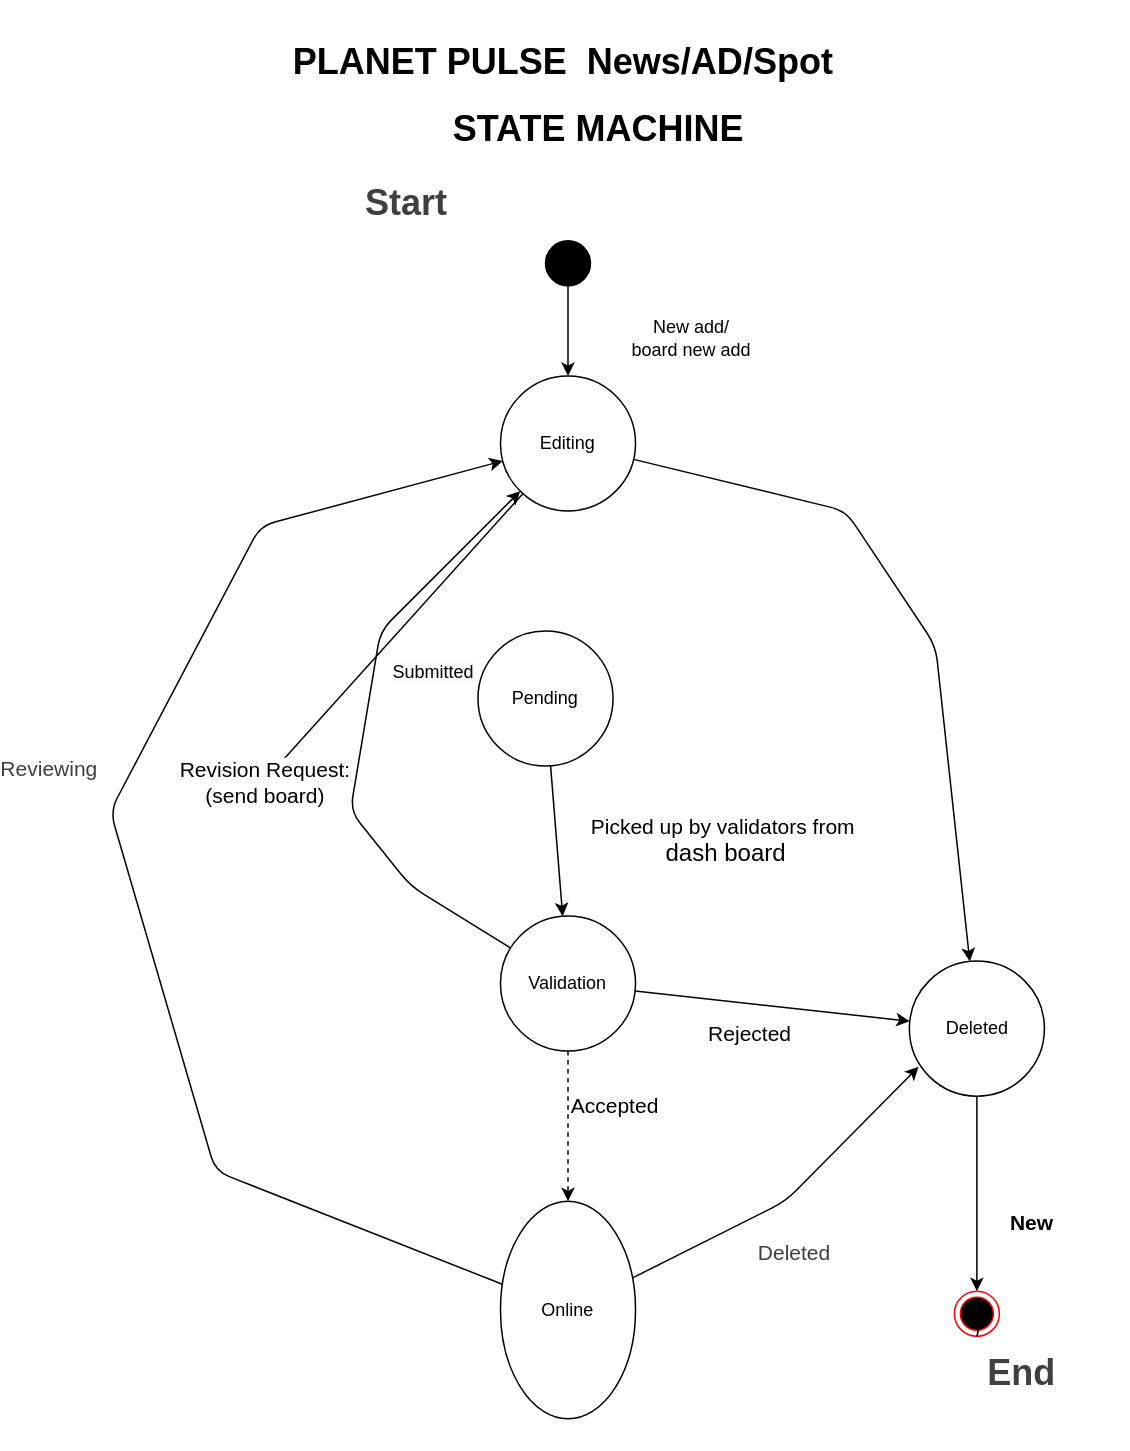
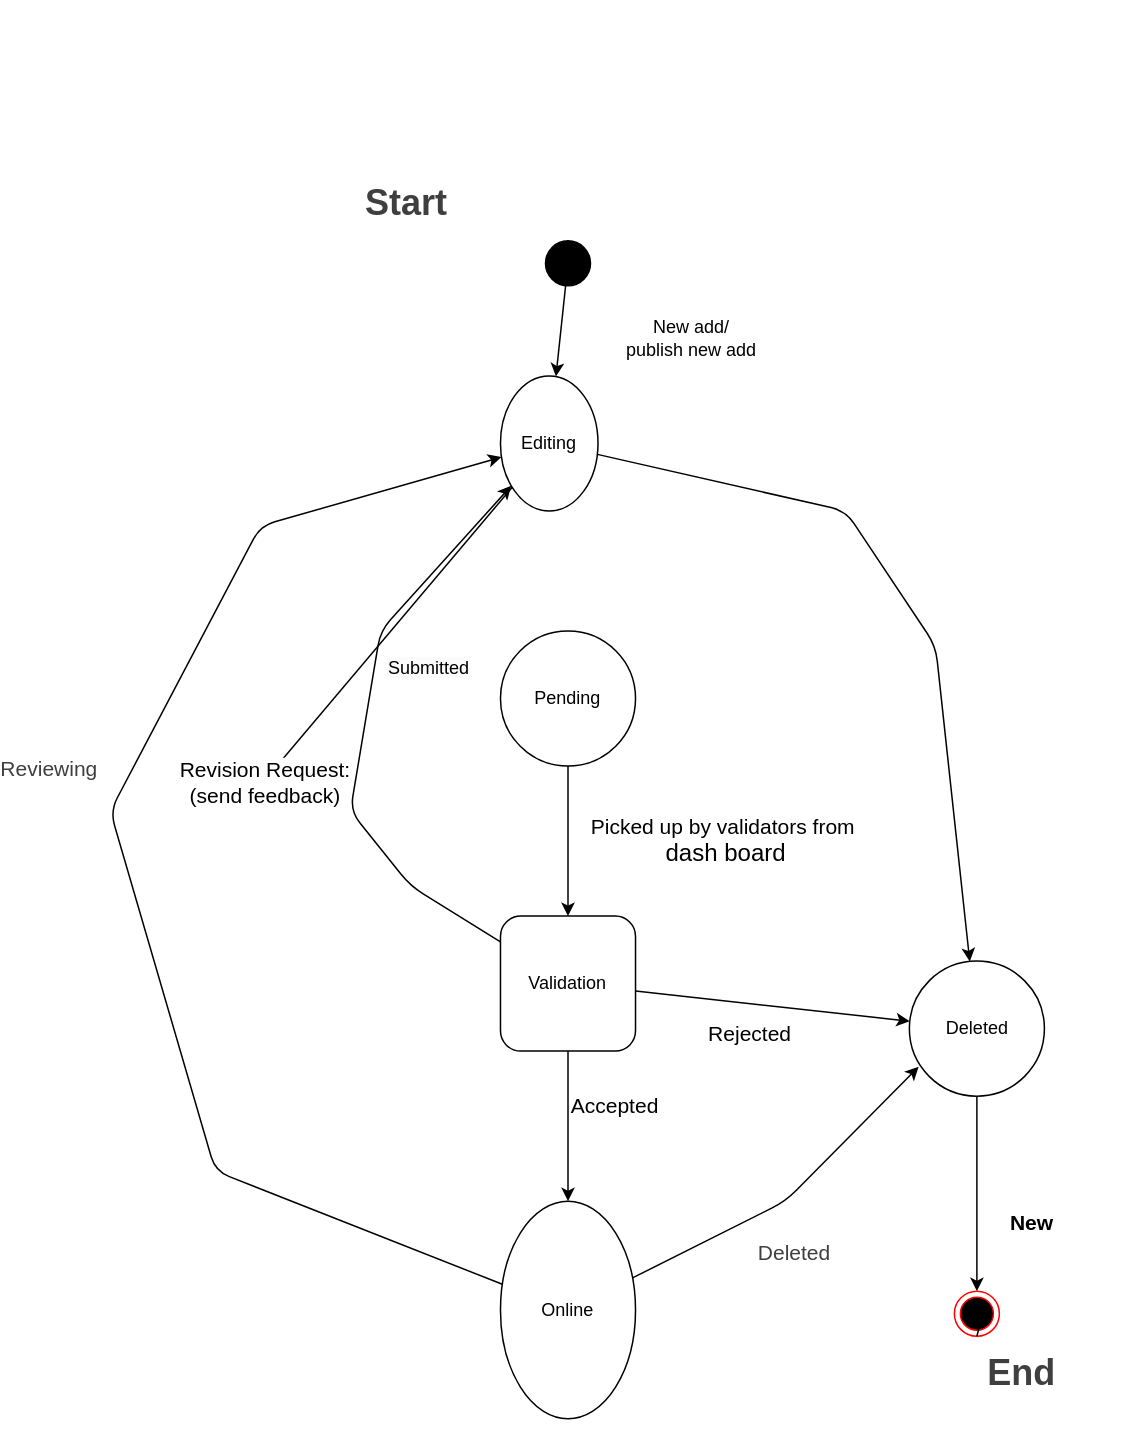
(613, 91) -> none
(692, 338) -> (692, 338)
(568, 443) -> (549, 443)
(545, 698) -> (568, 698)
(266, 782) -> (266, 782)
(568, 983) -> (568, 983)
(568, 1120) -> (568, 1120)
